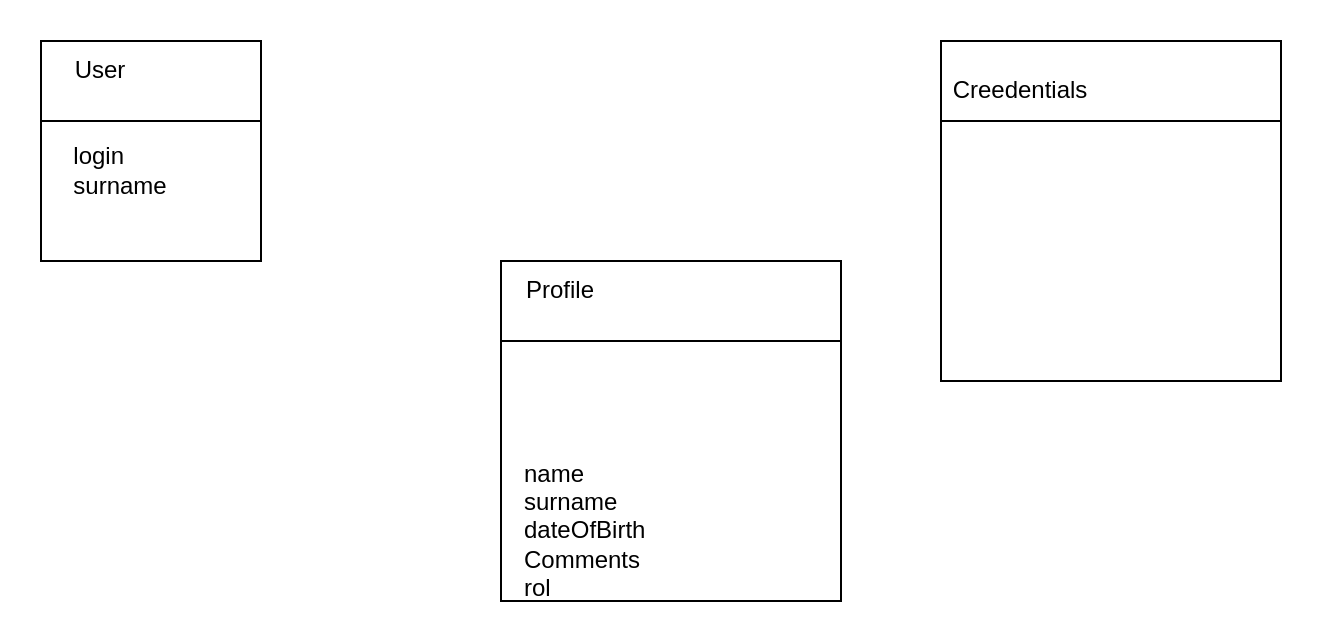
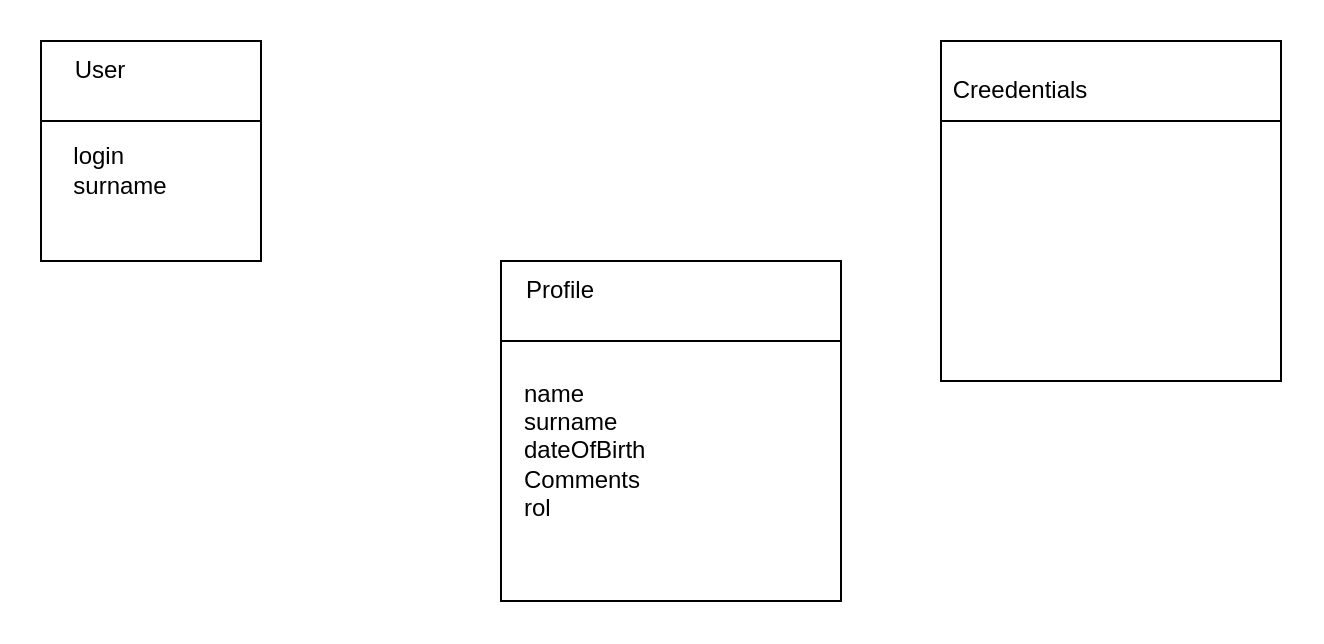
(601, 531) -> (601, 451)
